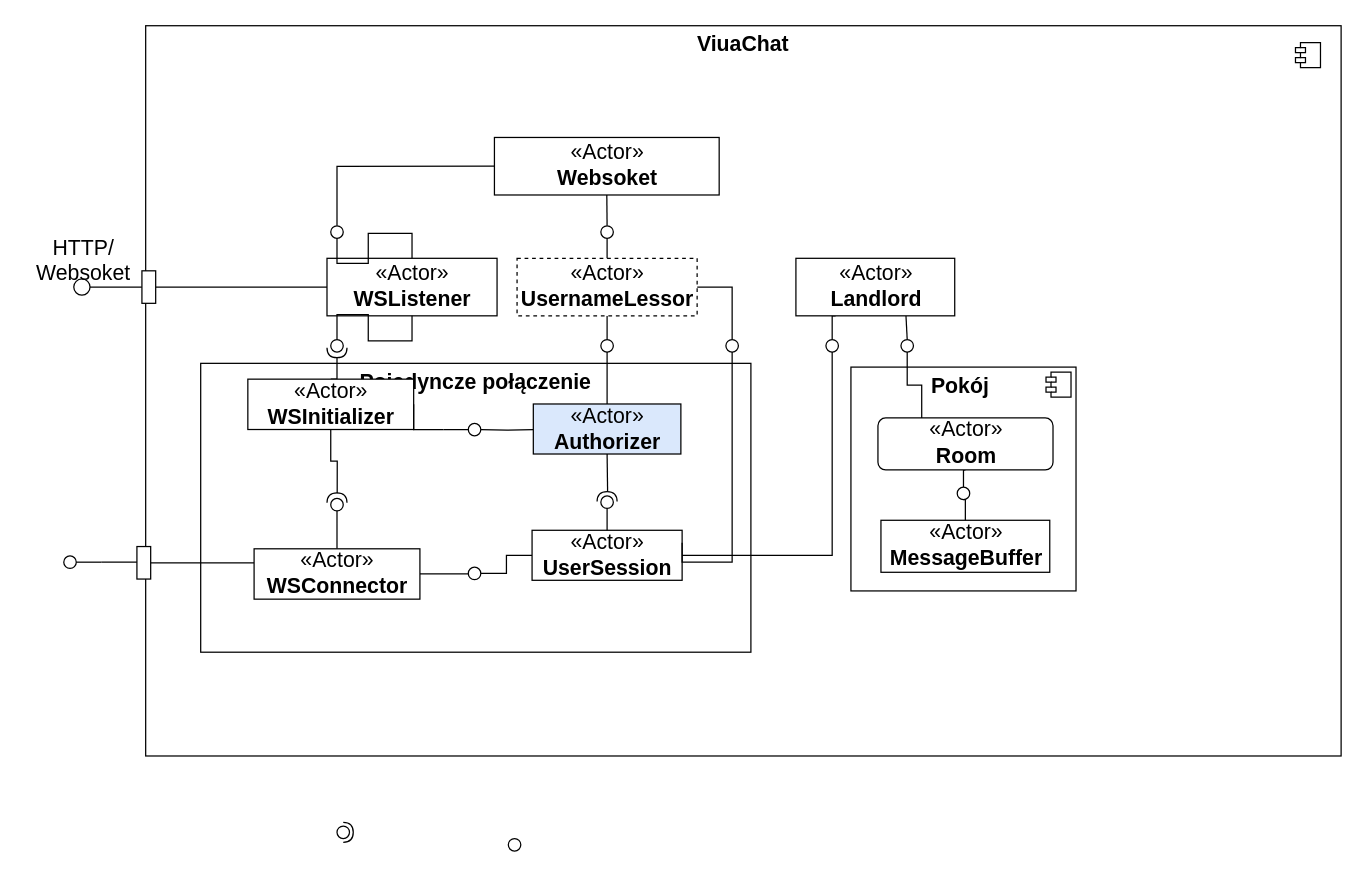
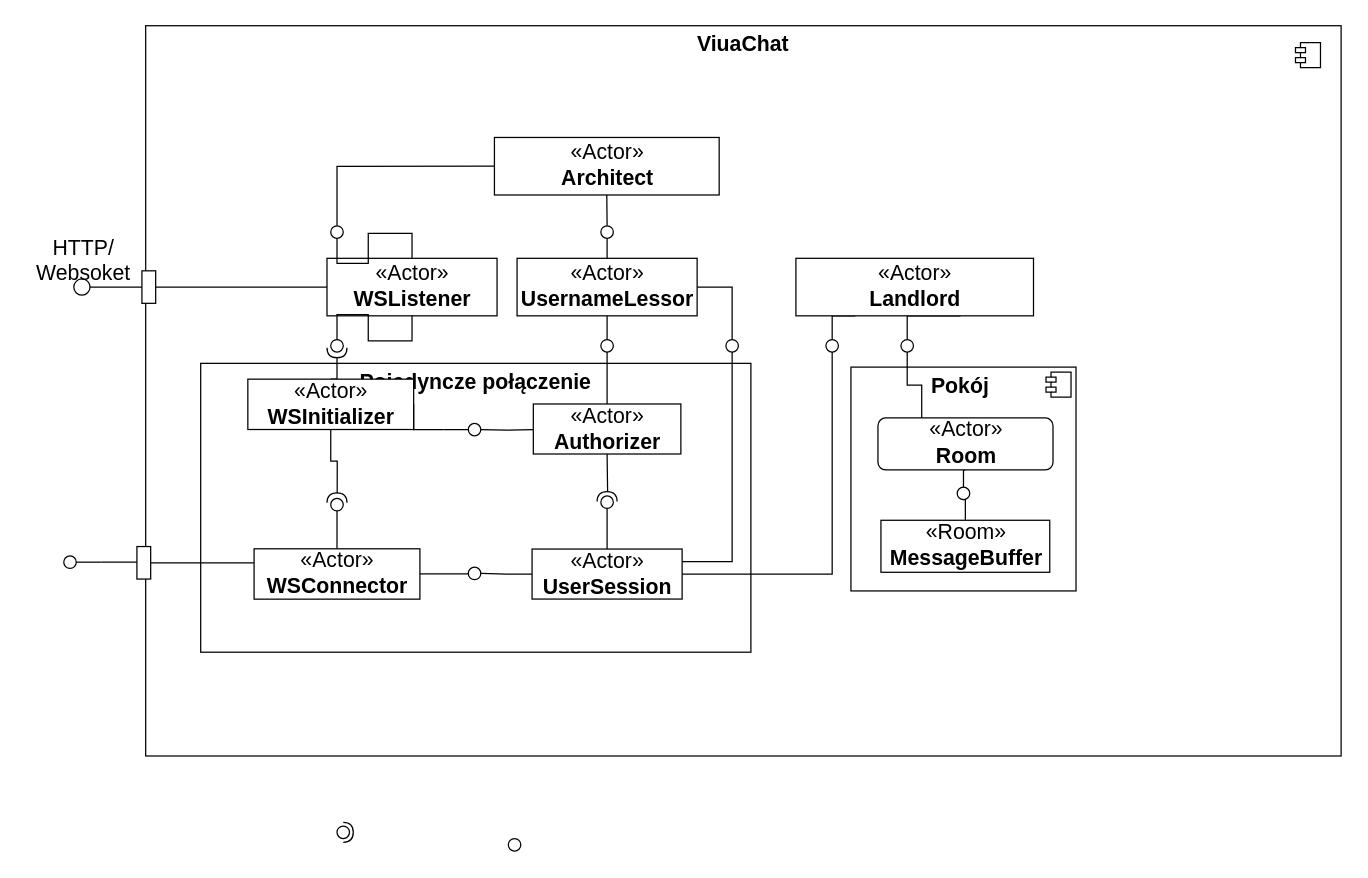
(608, 166) -> (608, 166)
(607, 287) -> (607, 287)
(875, 287) -> (914, 287)
(607, 429) -> (607, 429)
(966, 546) -> (966, 546)
(607, 555) -> (607, 574)
